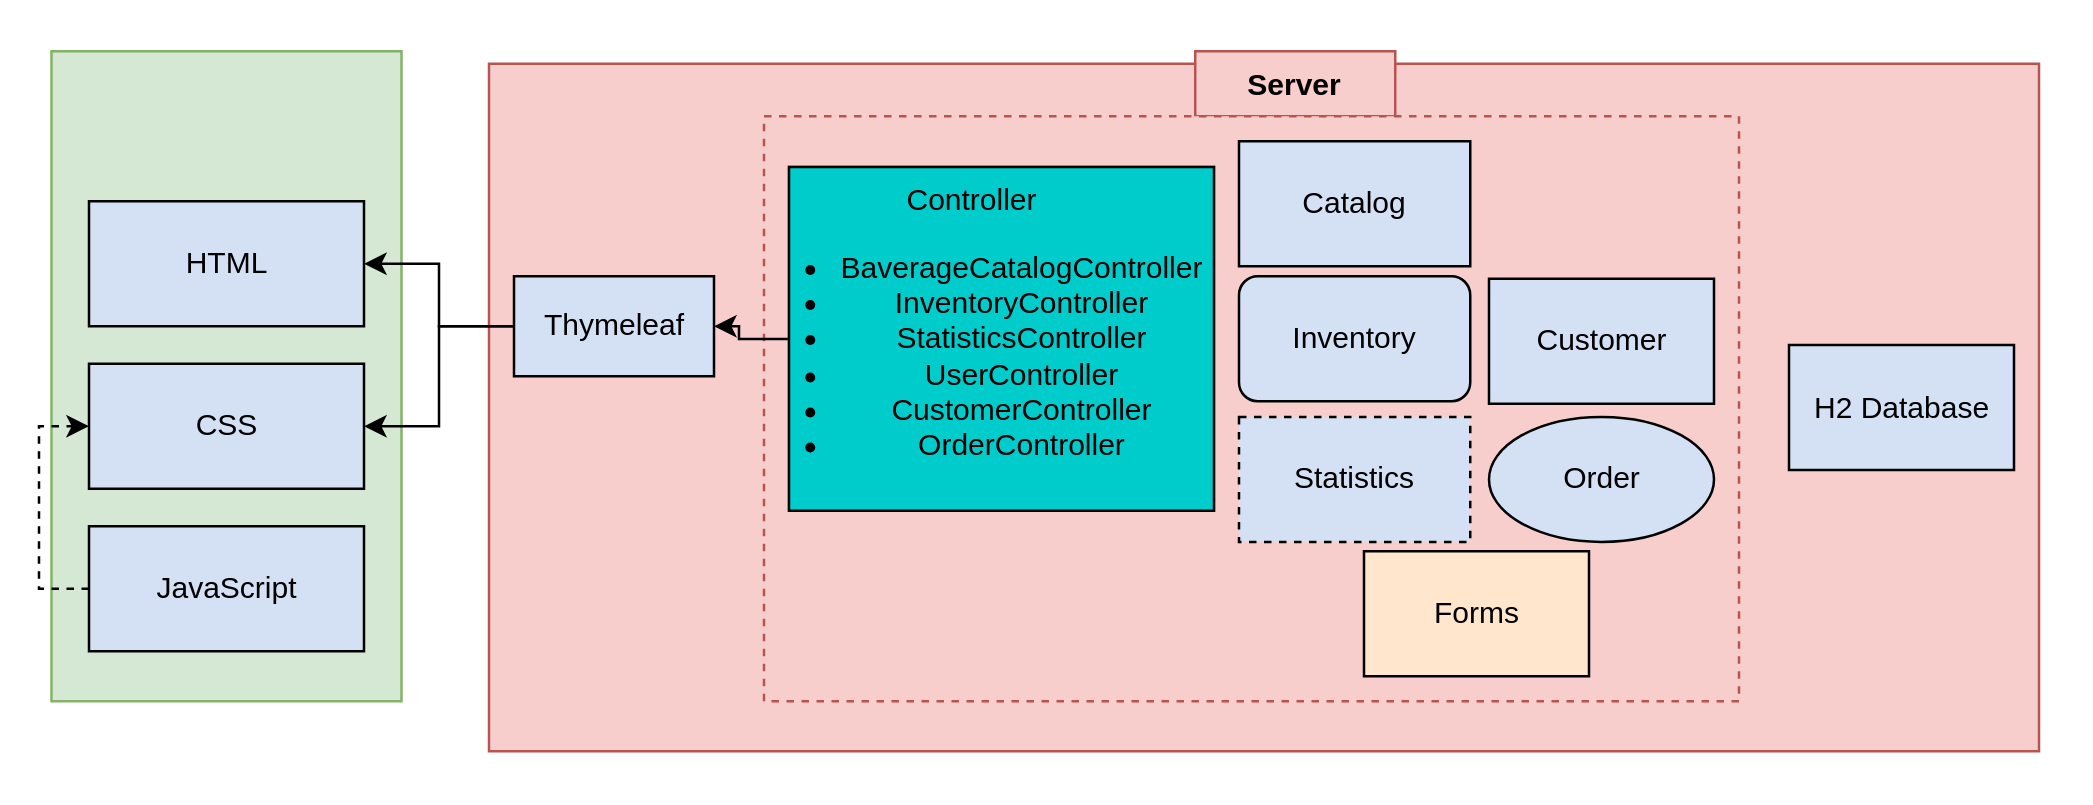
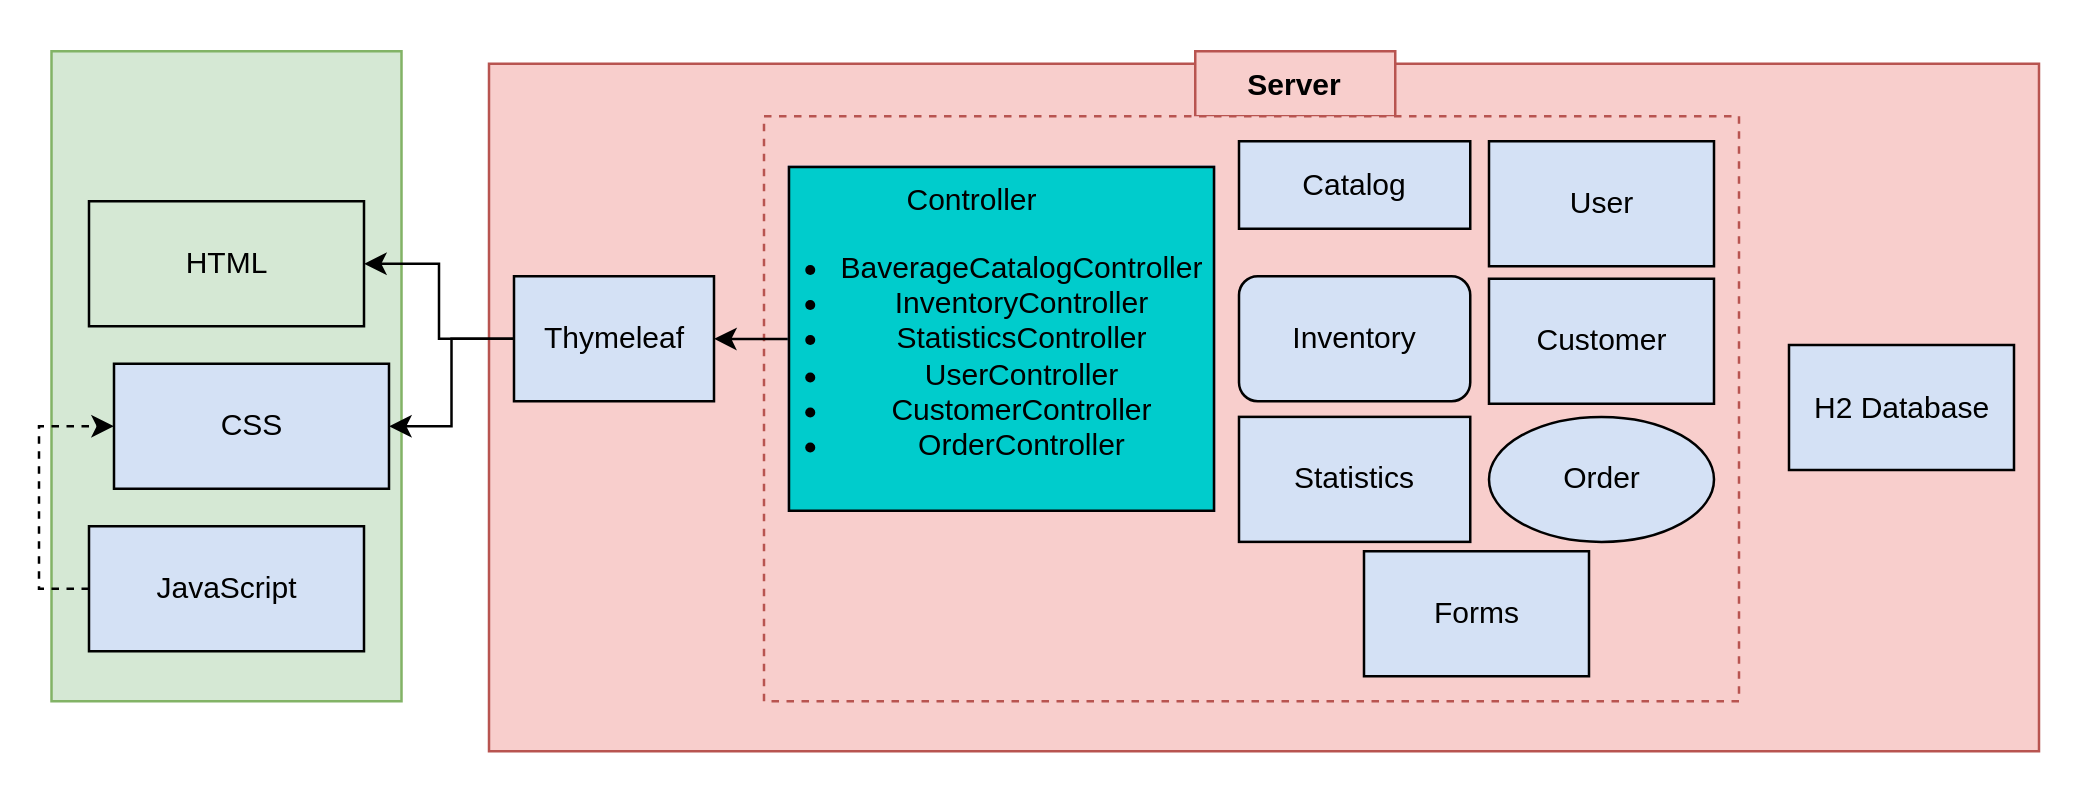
(1354, 204) -> (1354, 185)
none -> (1601, 204)
(226, 264) -> (226, 264)
(614, 326) -> (614, 339)
(226, 426) -> (251, 426)
(1354, 479) -> (1354, 479)
(1476, 614) -> (1476, 614)
